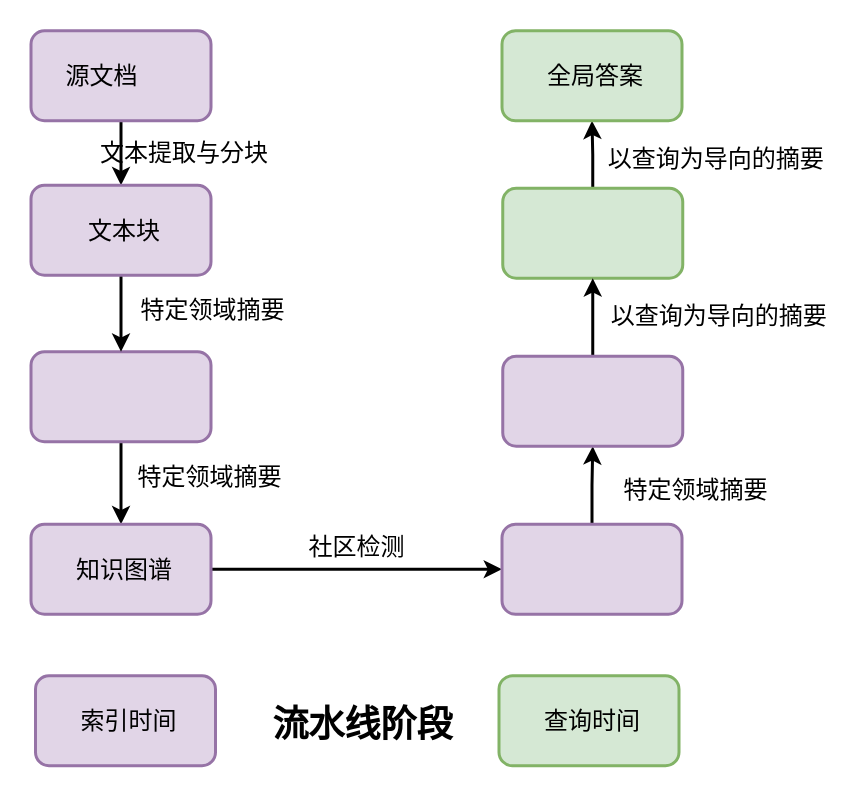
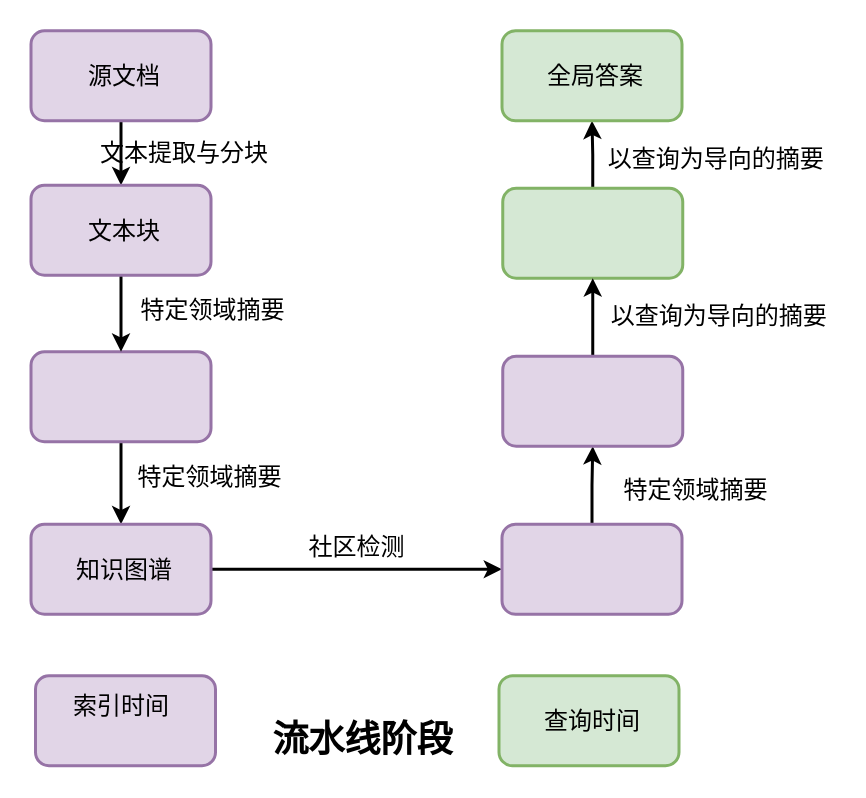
(102, 76) -> (125, 76)
(129, 721) -> (122, 706)
(363, 725) -> (363, 740)
